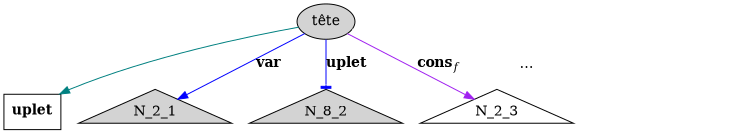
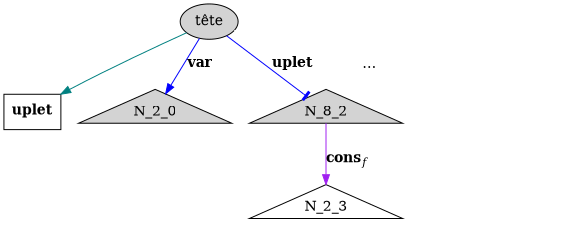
(406, 64) -> (326, 149)
(155, 112) -> (155, 112)
